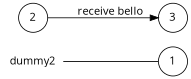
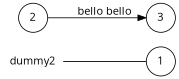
(111, 12) -> (105, 12)
